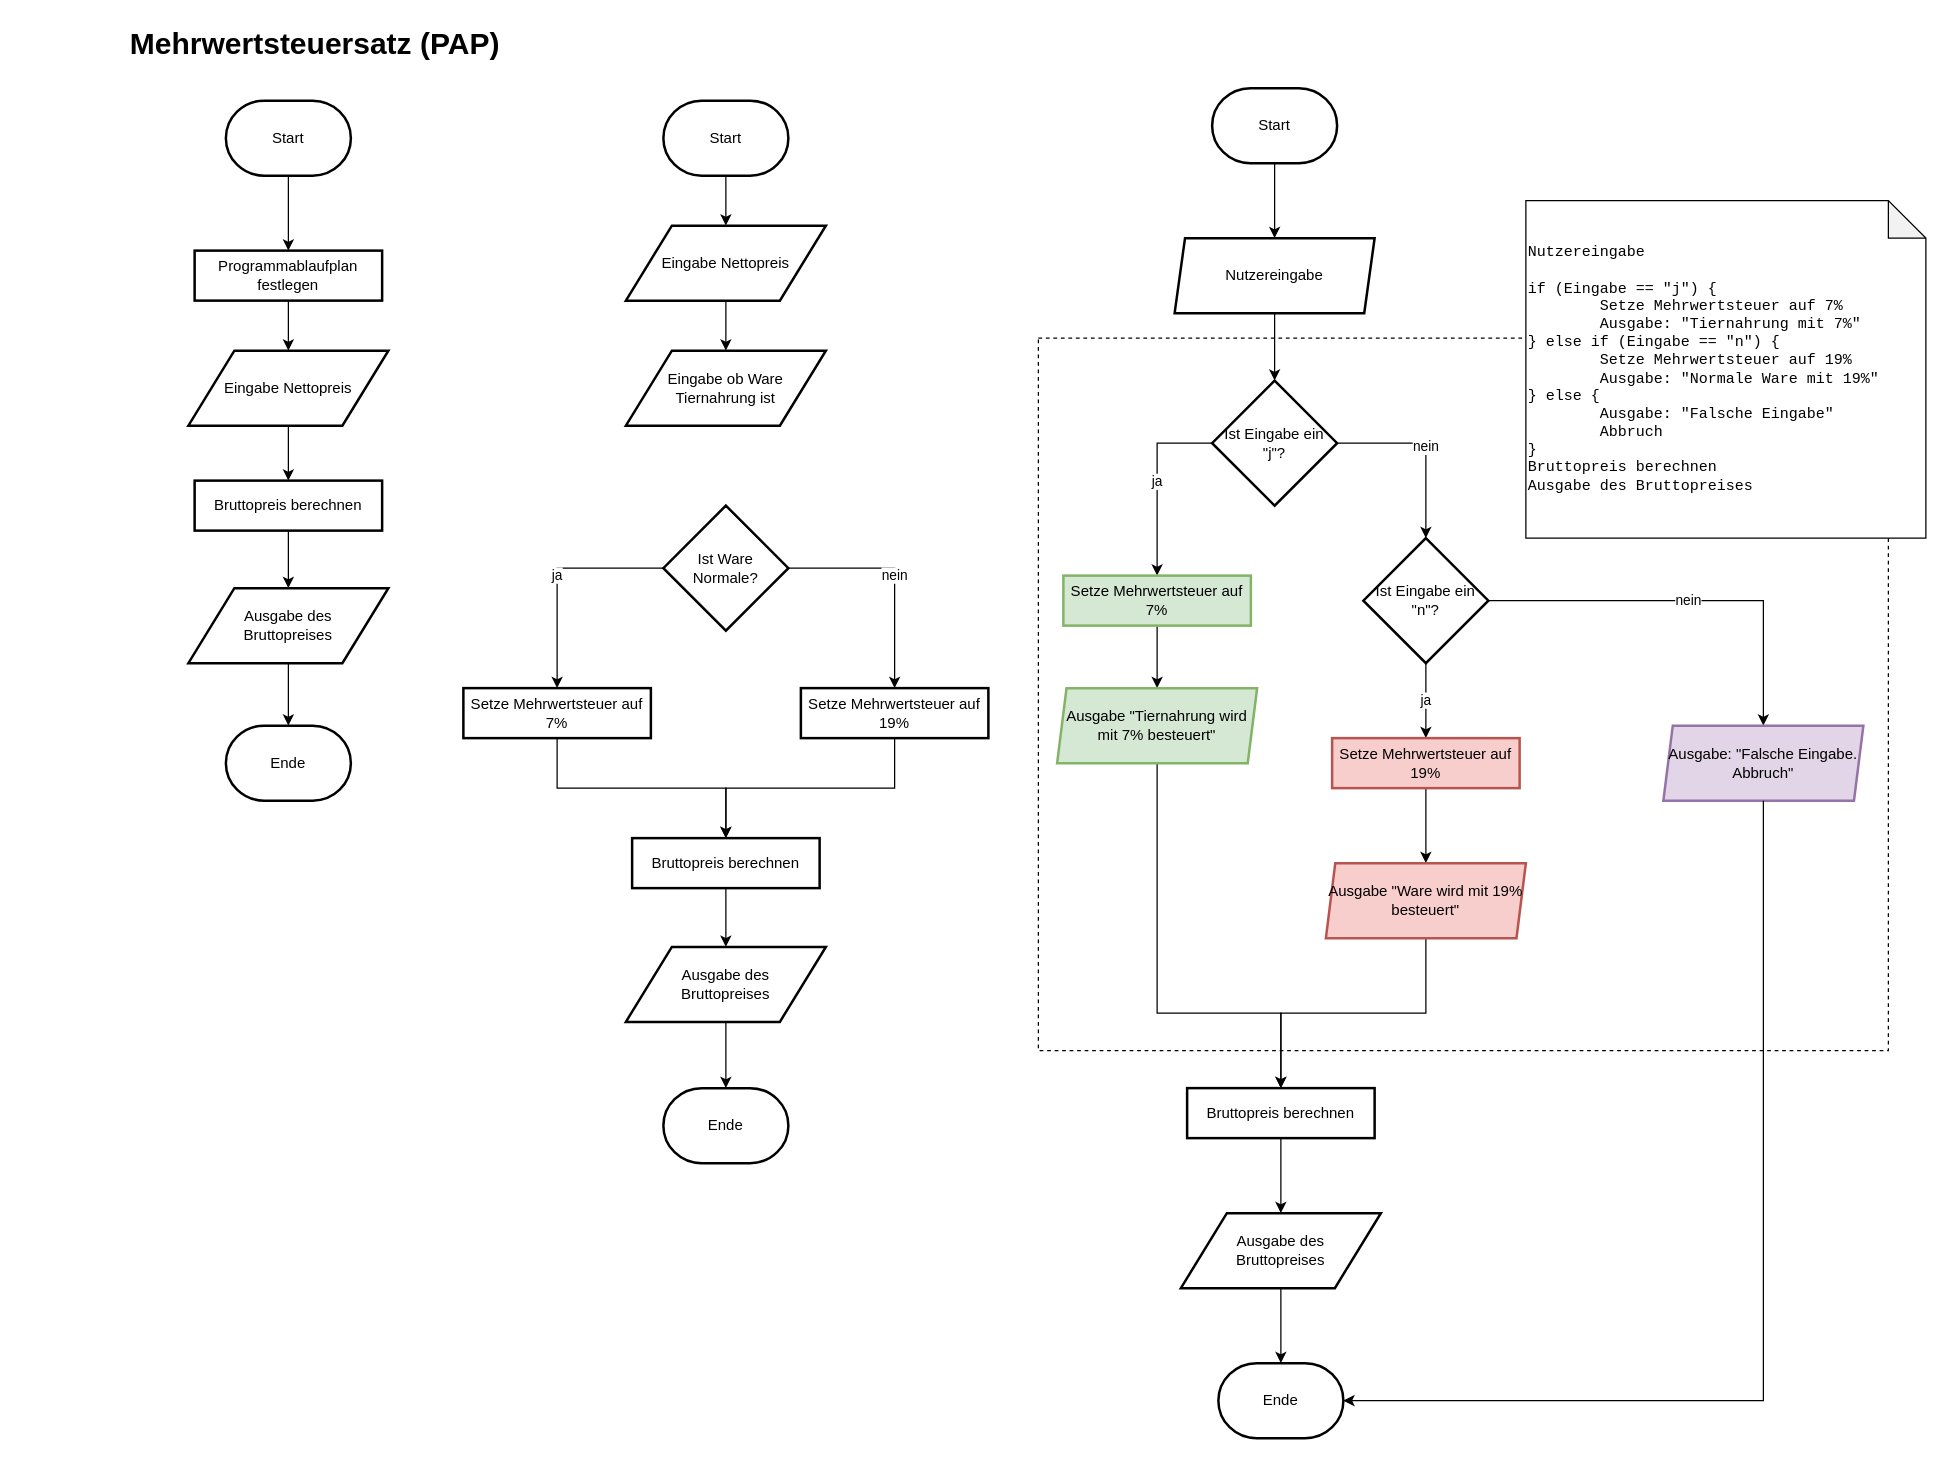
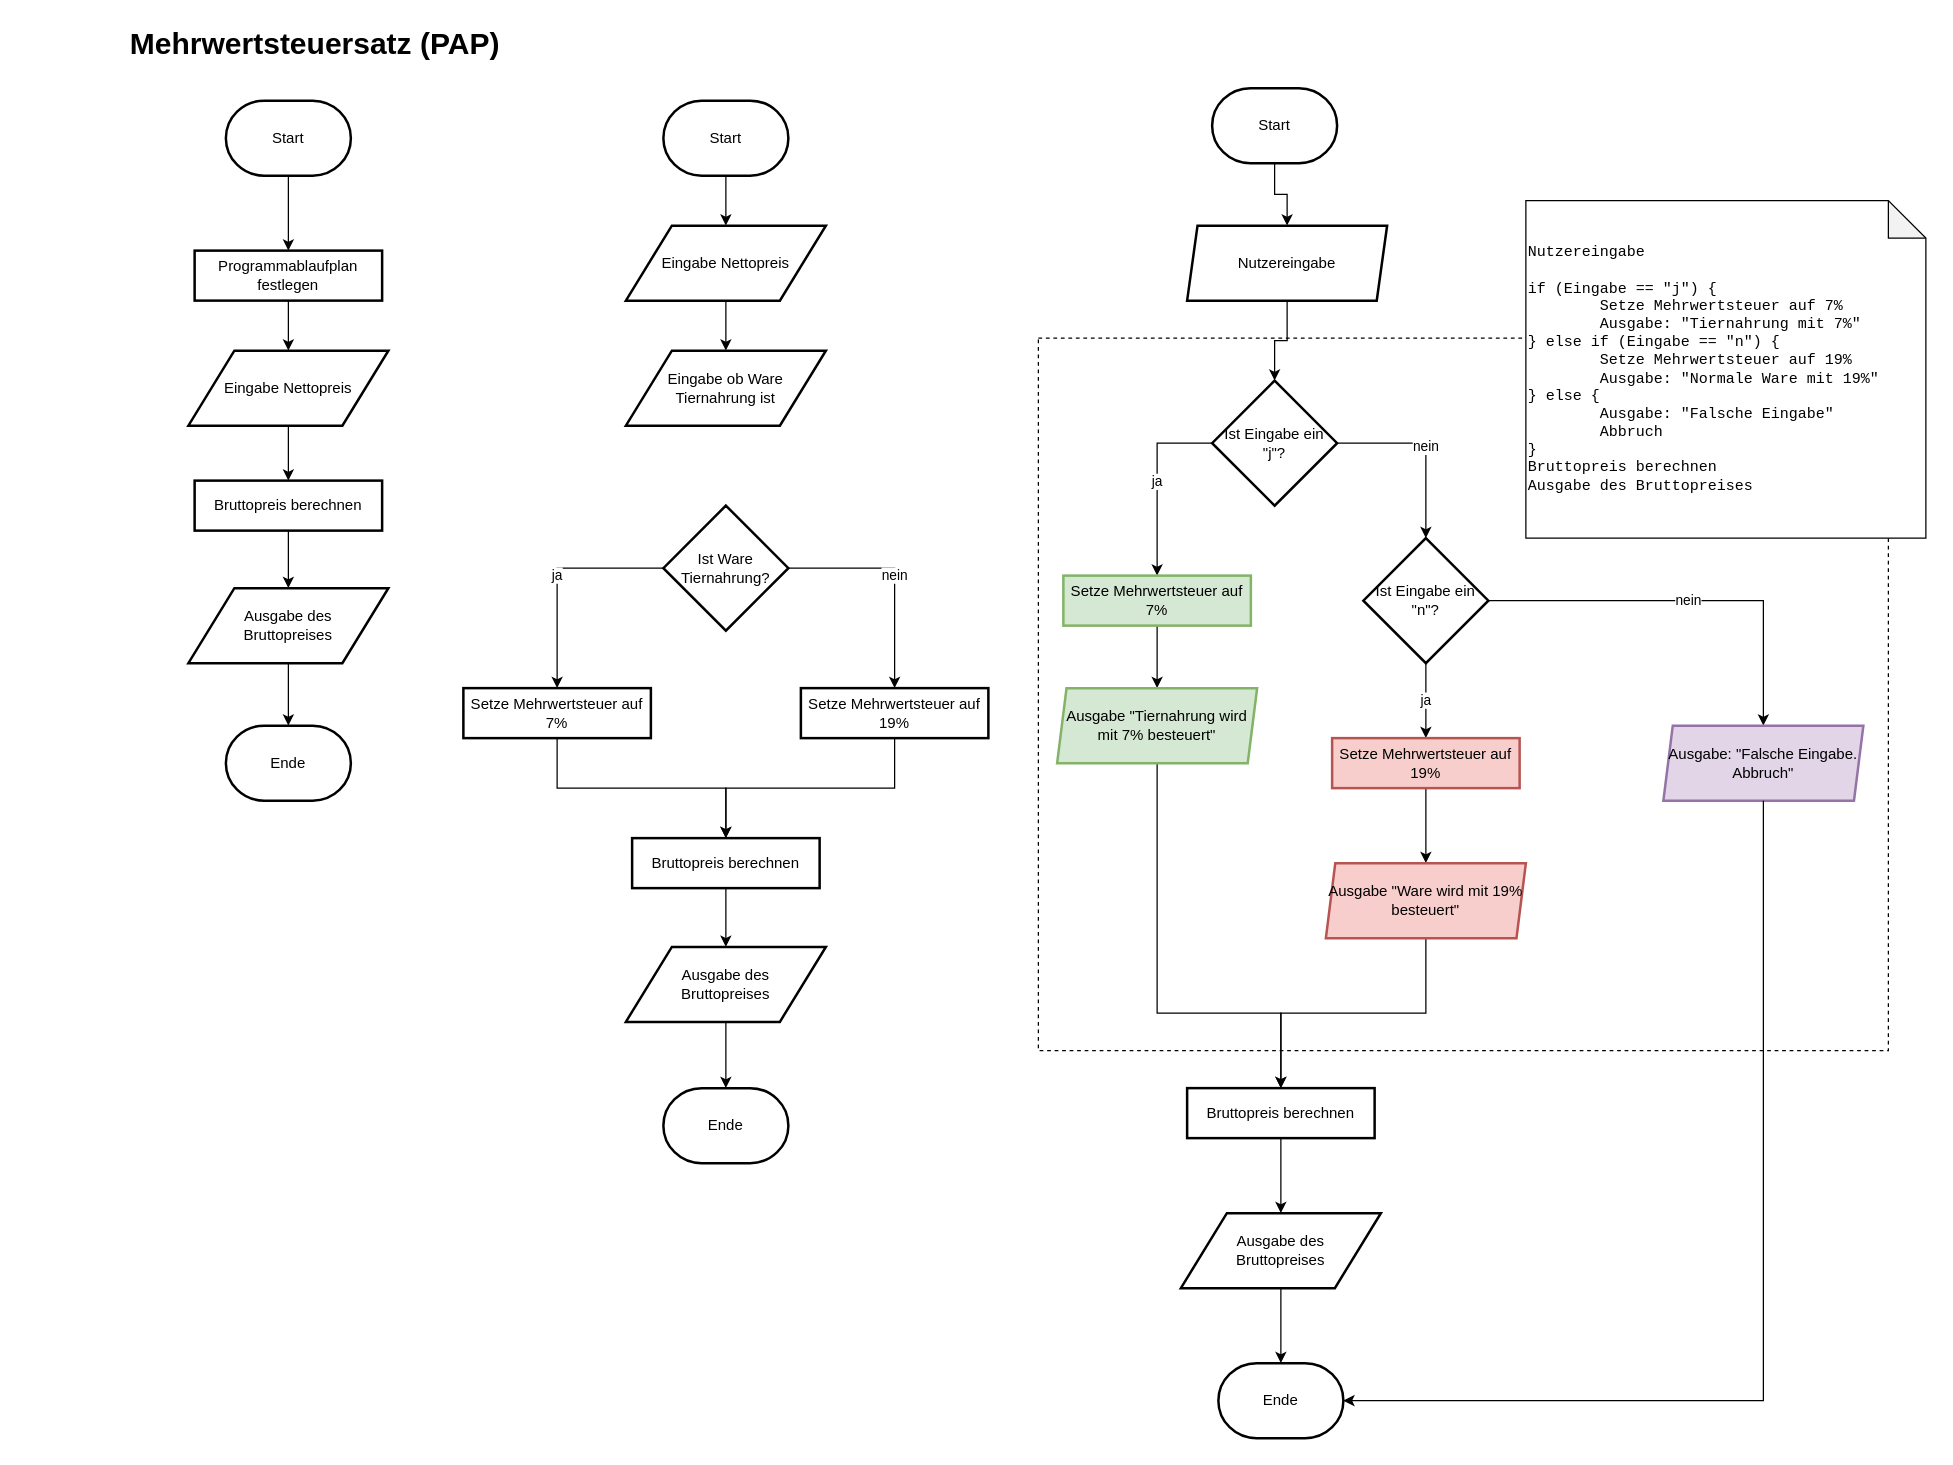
(1274, 276) -> (1287, 263)
(726, 568) -> (726, 568)
